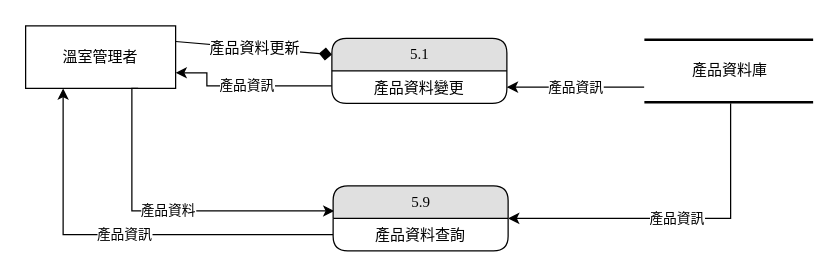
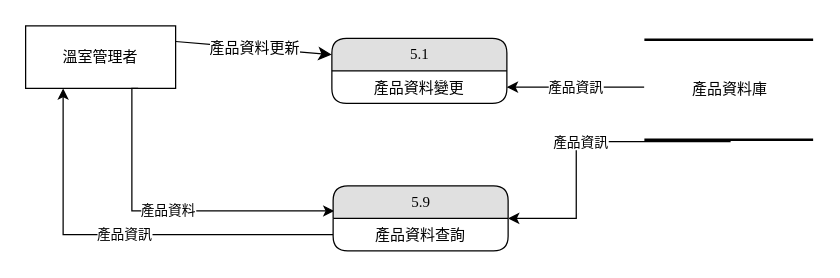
(319, 53) -> (320, 53)
(729, 71) -> (729, 89)
(252, 86) -> none
